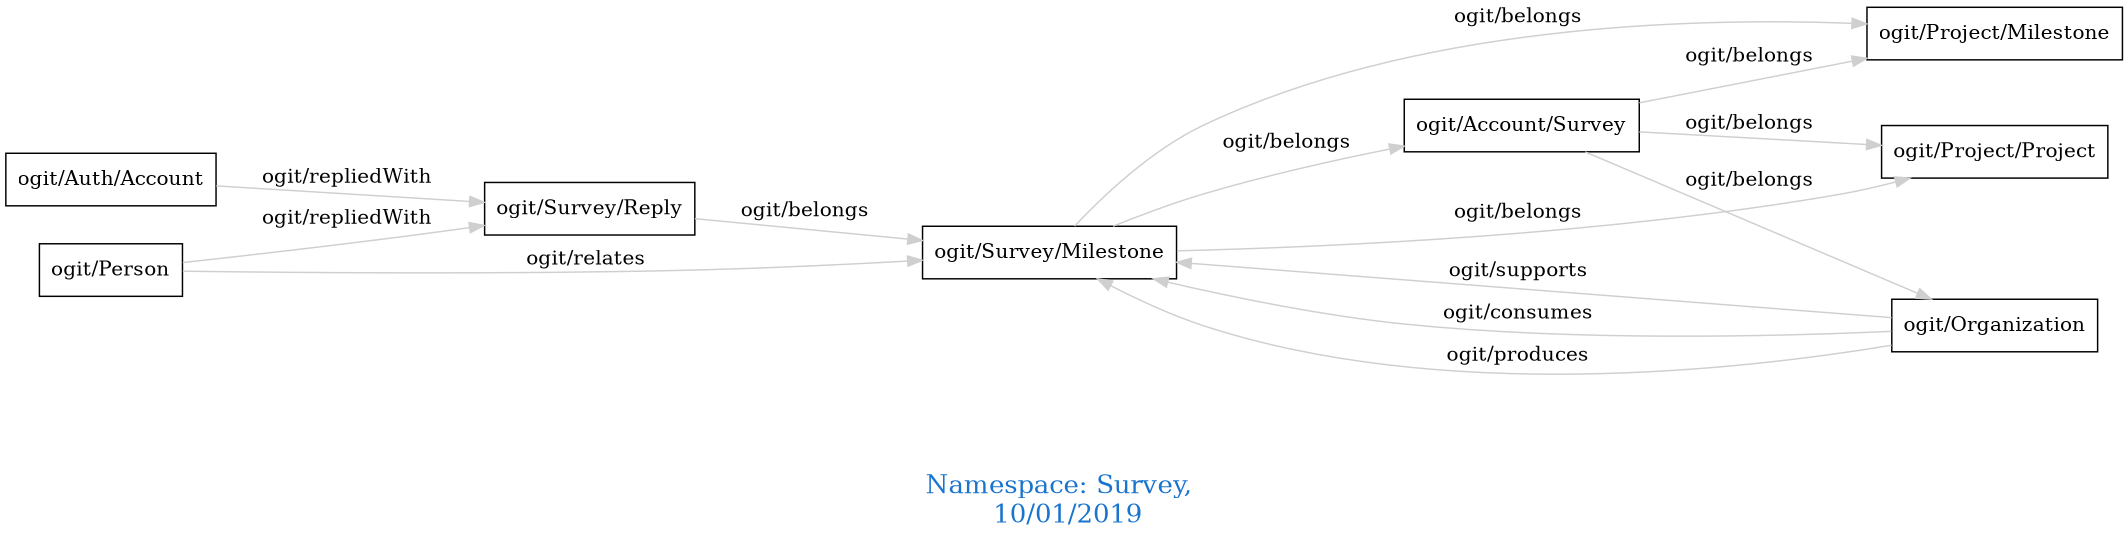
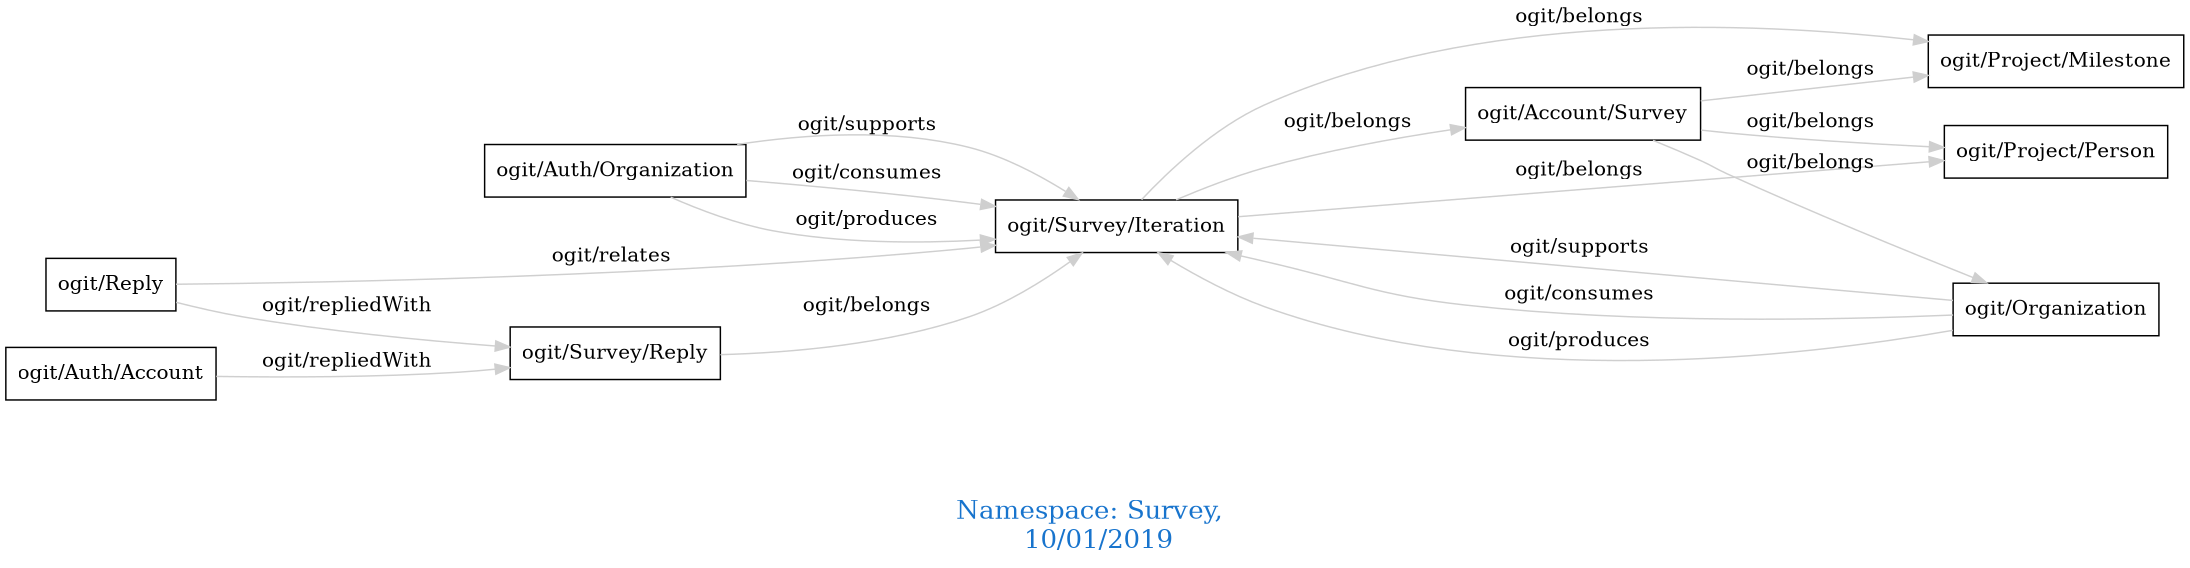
(1995, 152) -> (2056, 152)
none -> (615, 171)
(1050, 253) -> (1117, 226)
(111, 270) -> (111, 285)
